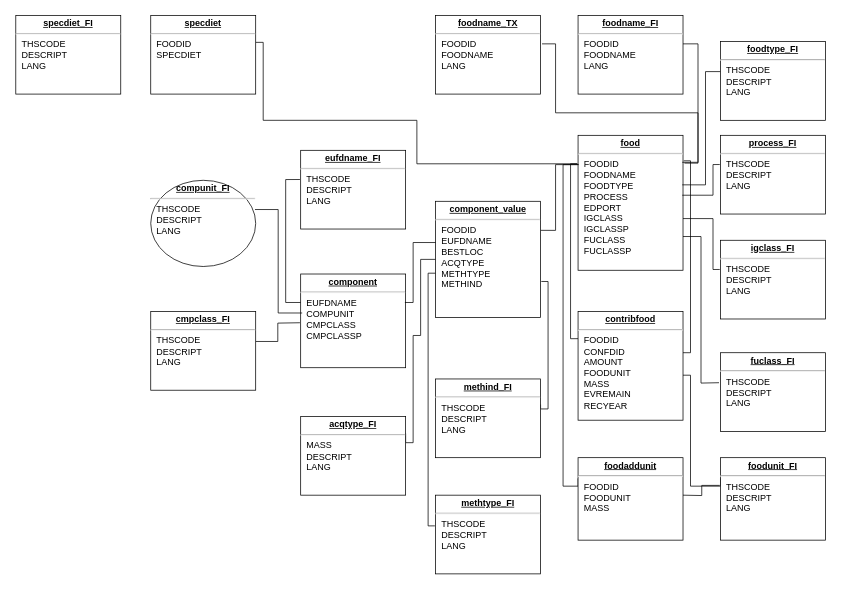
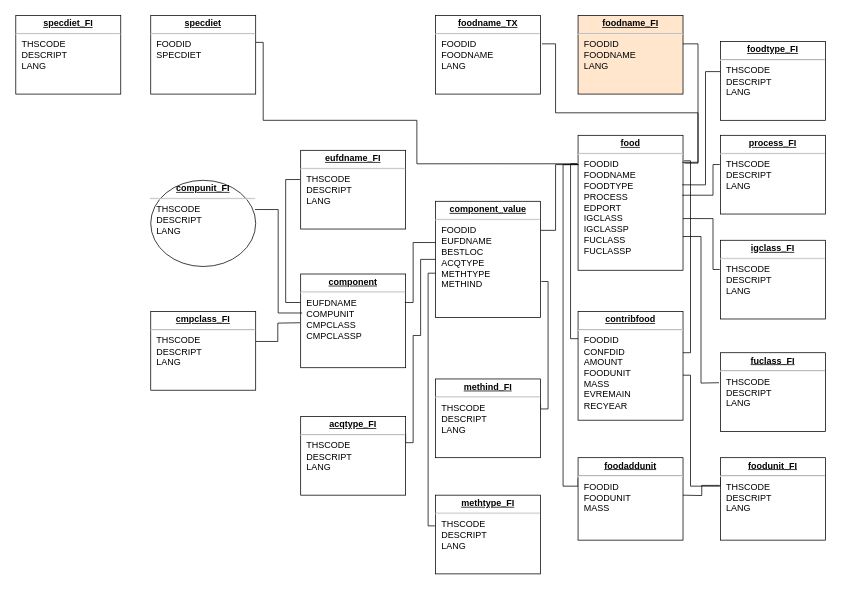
(630, 55) -> (630, 55)
(326, 438) -> (326, 438)
